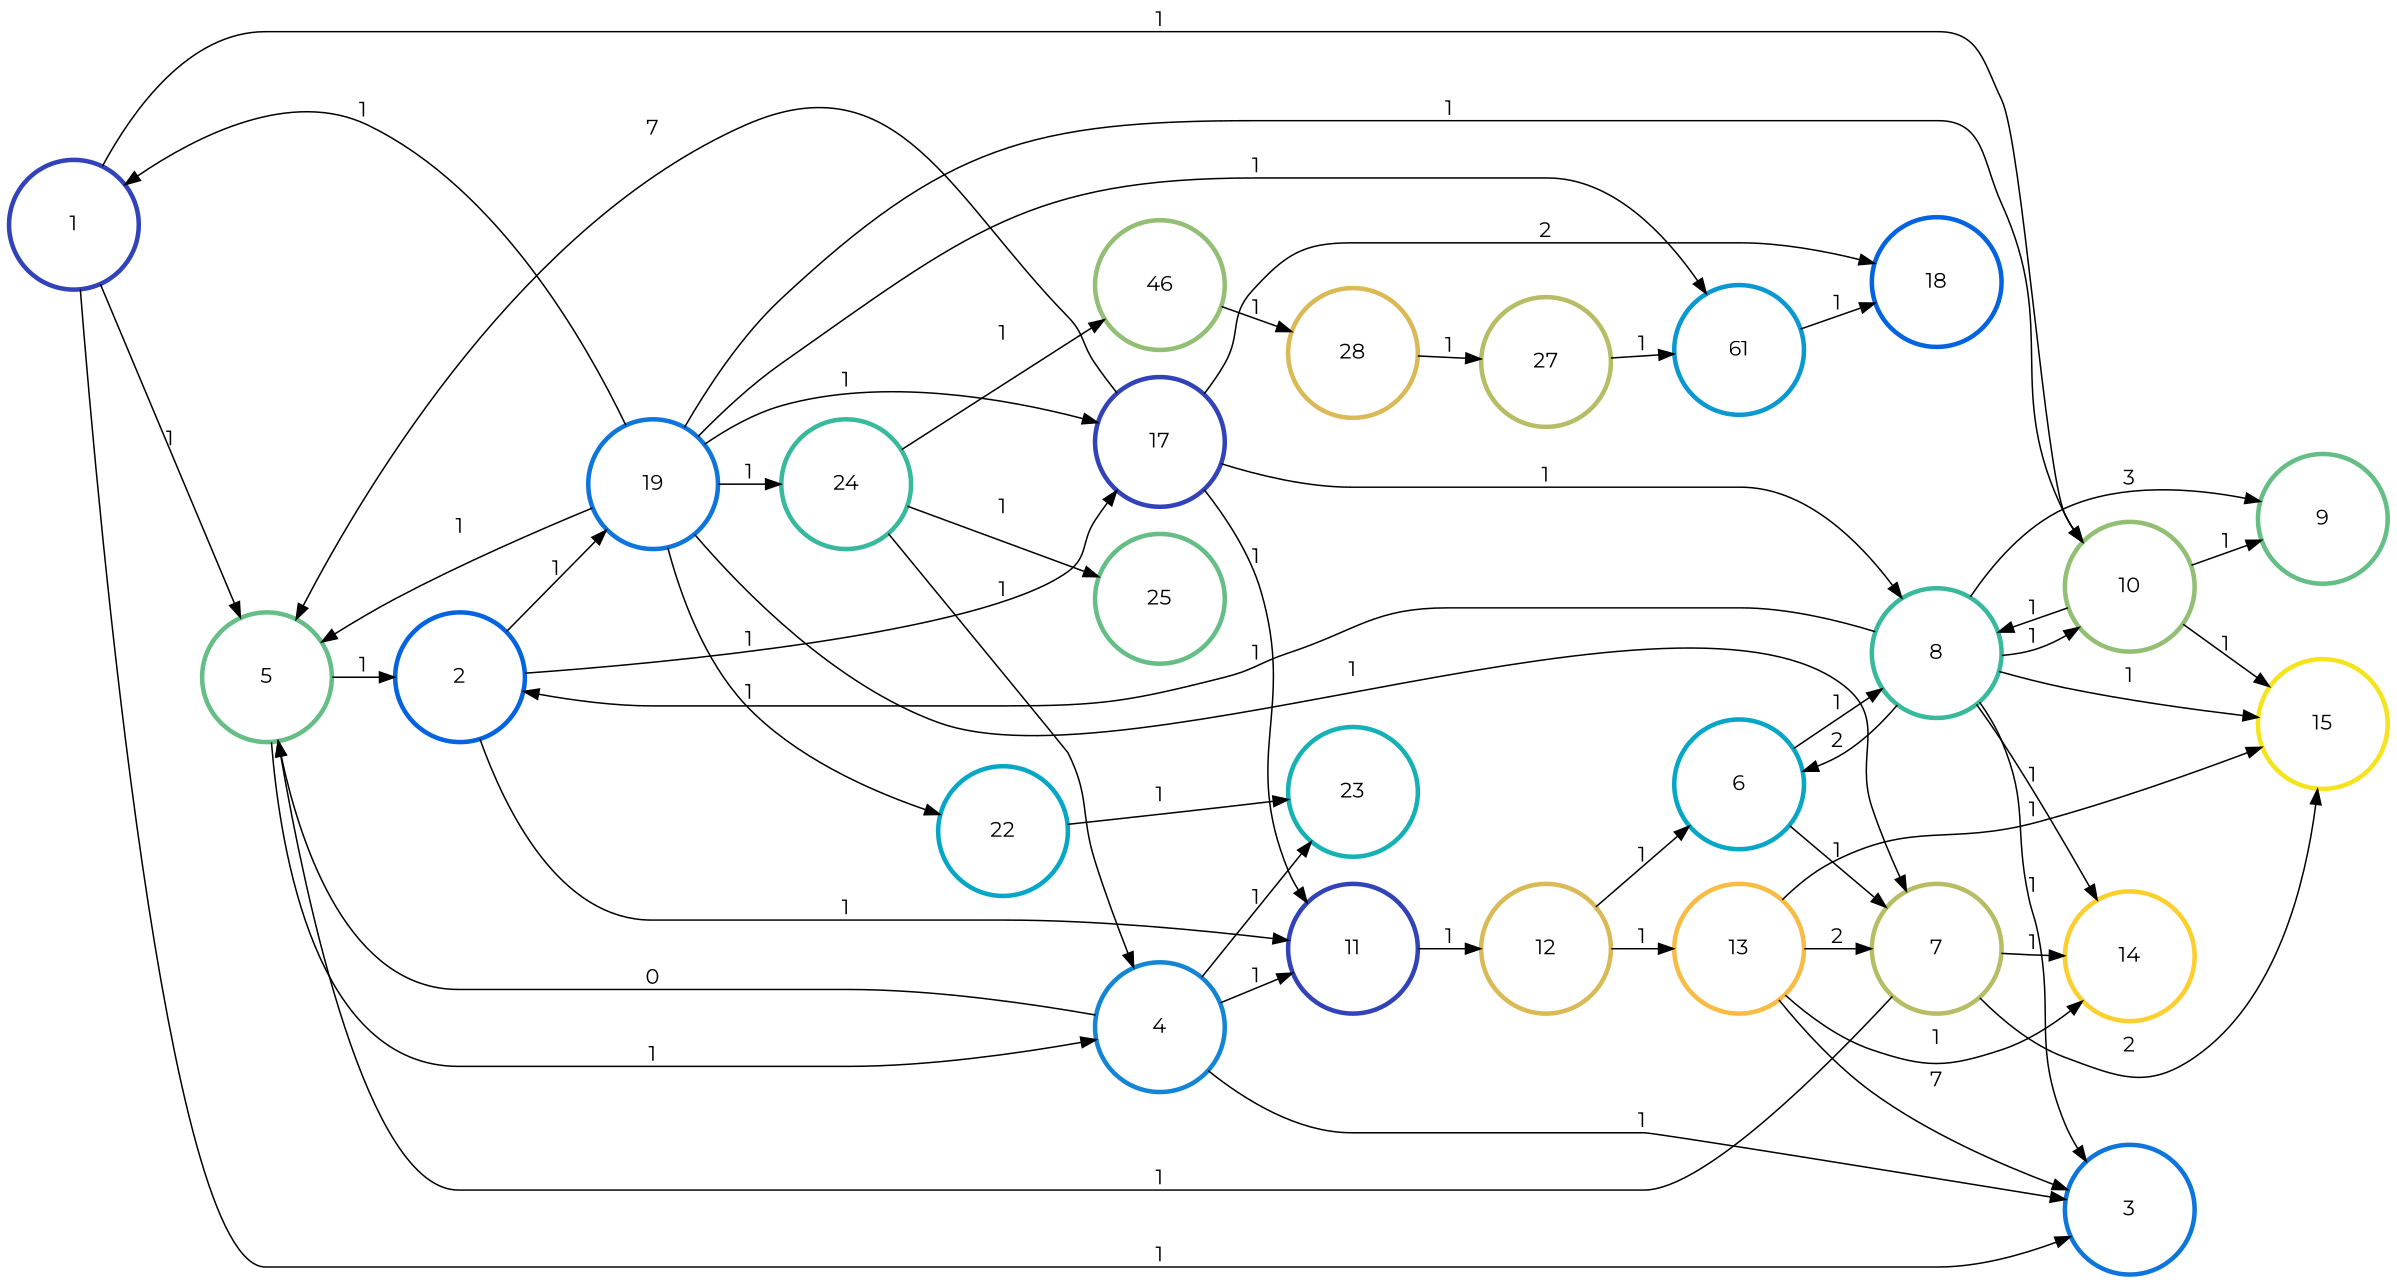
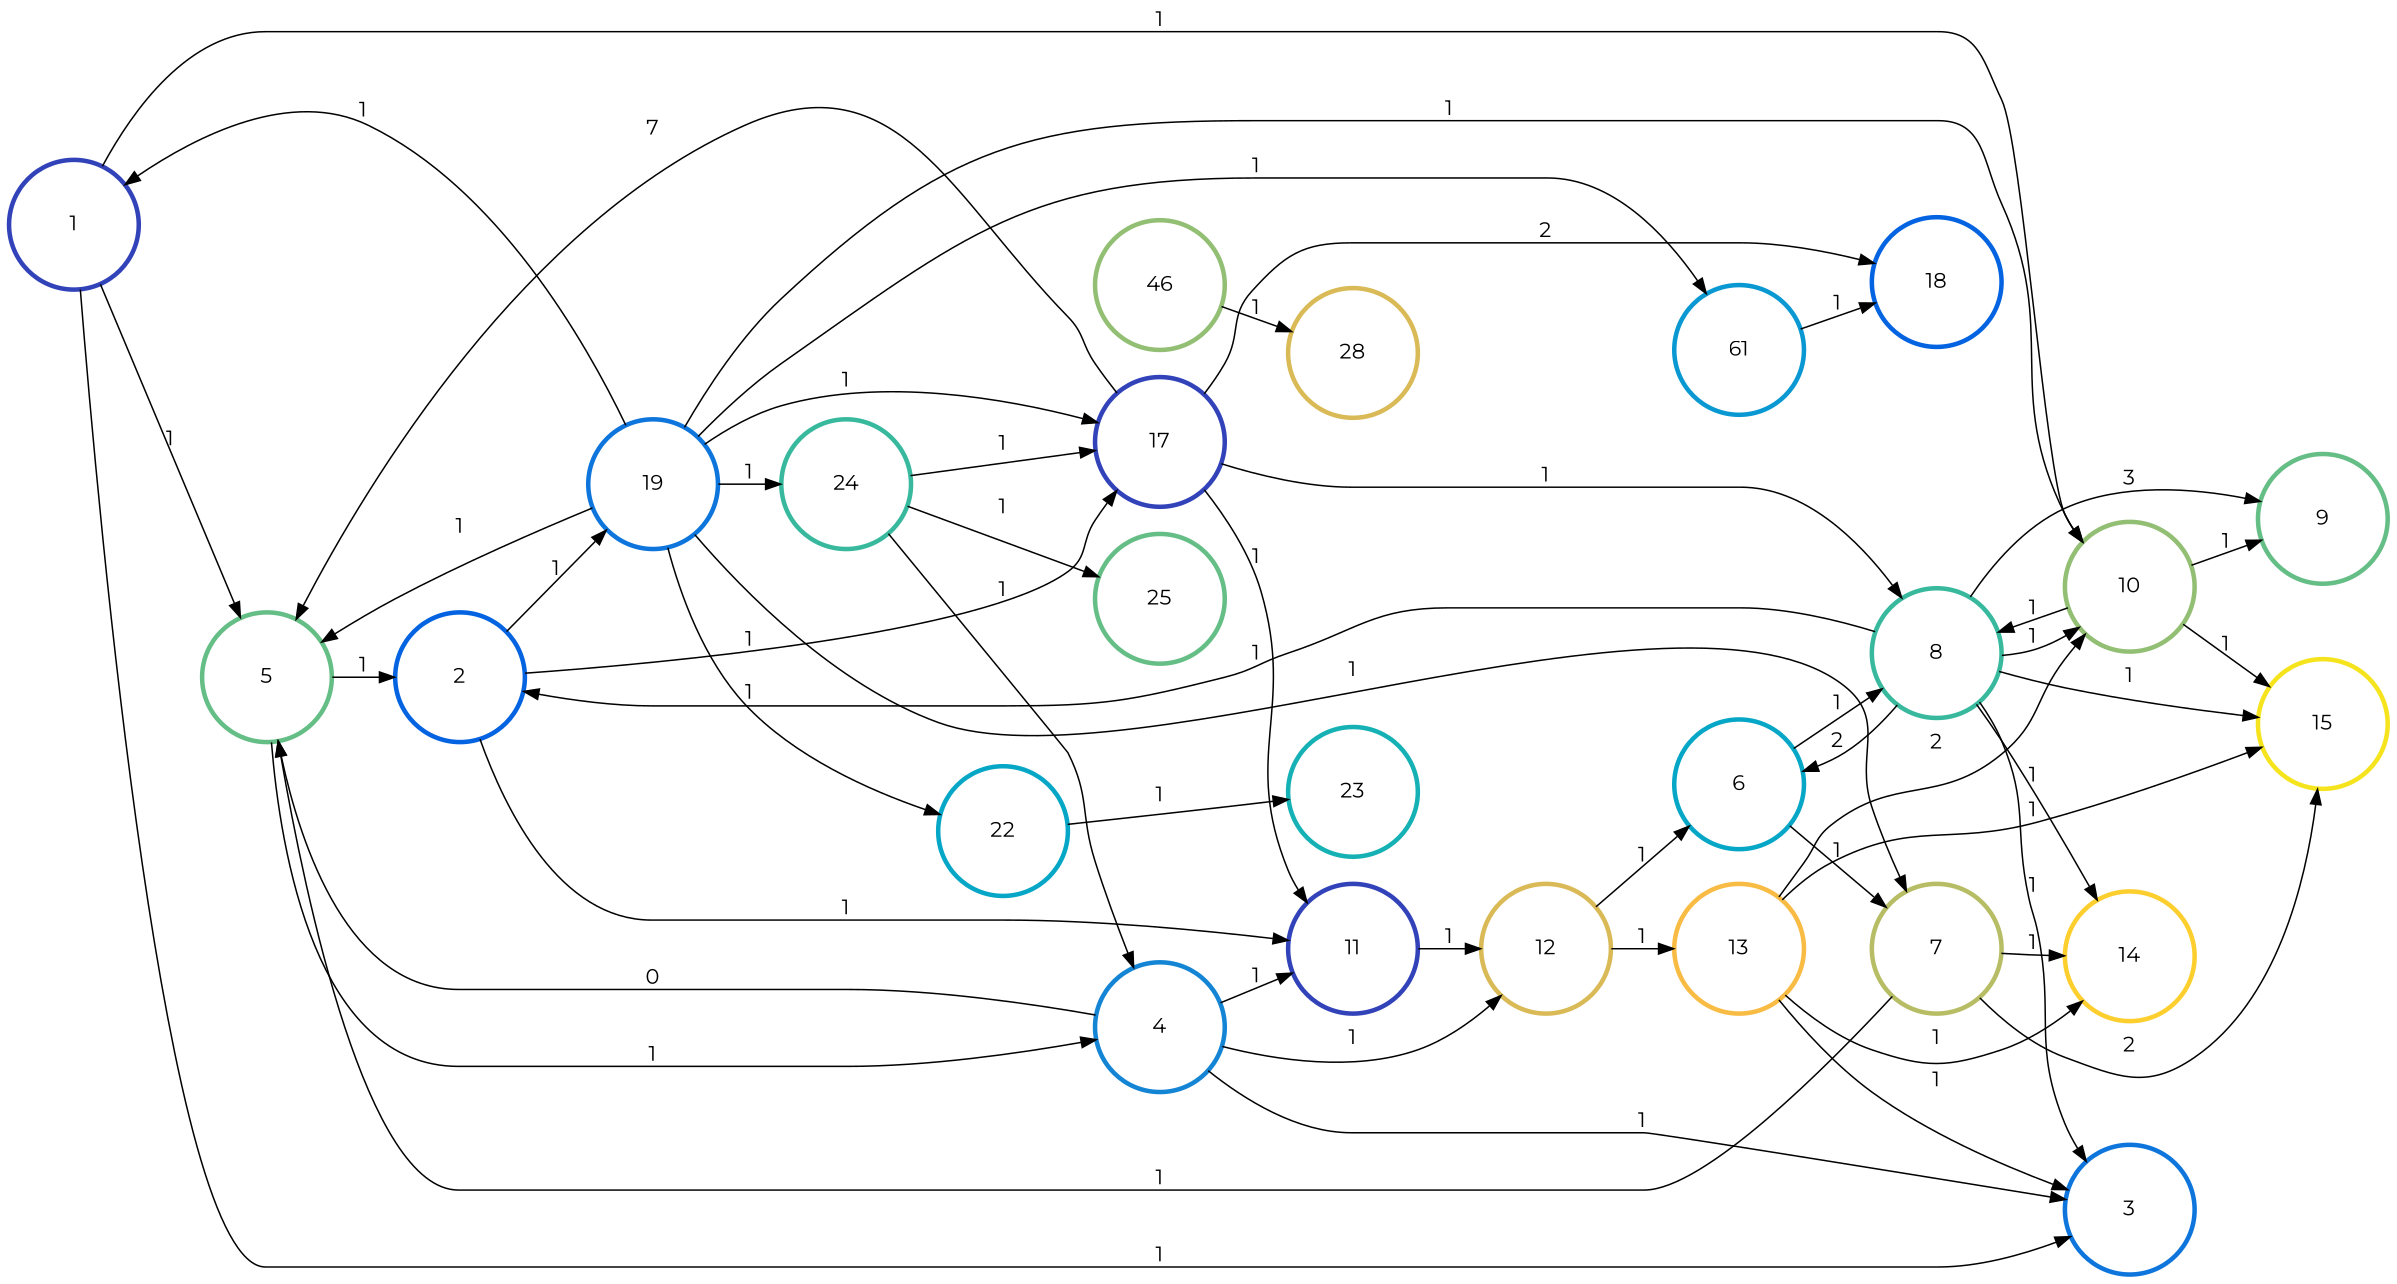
(1546, 362) -> none
(997, 389) -> (995, 464)
(1252, 916) -> (1362, 1061)
(1830, 949) -> (1938, 786)
(1937, 1081) -> (1937, 1081)
